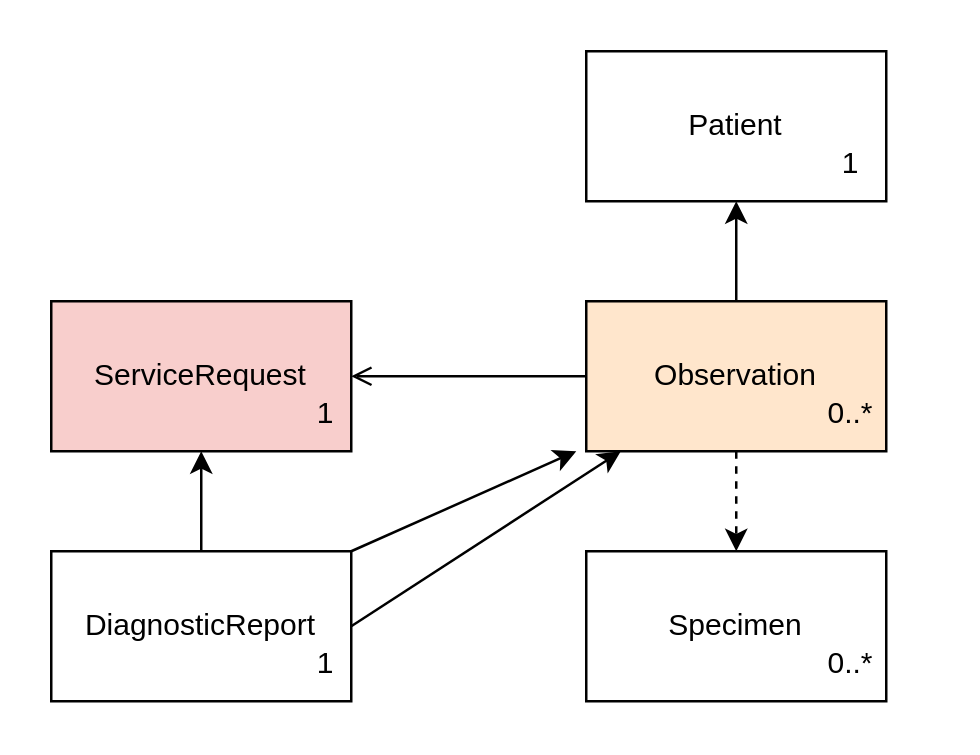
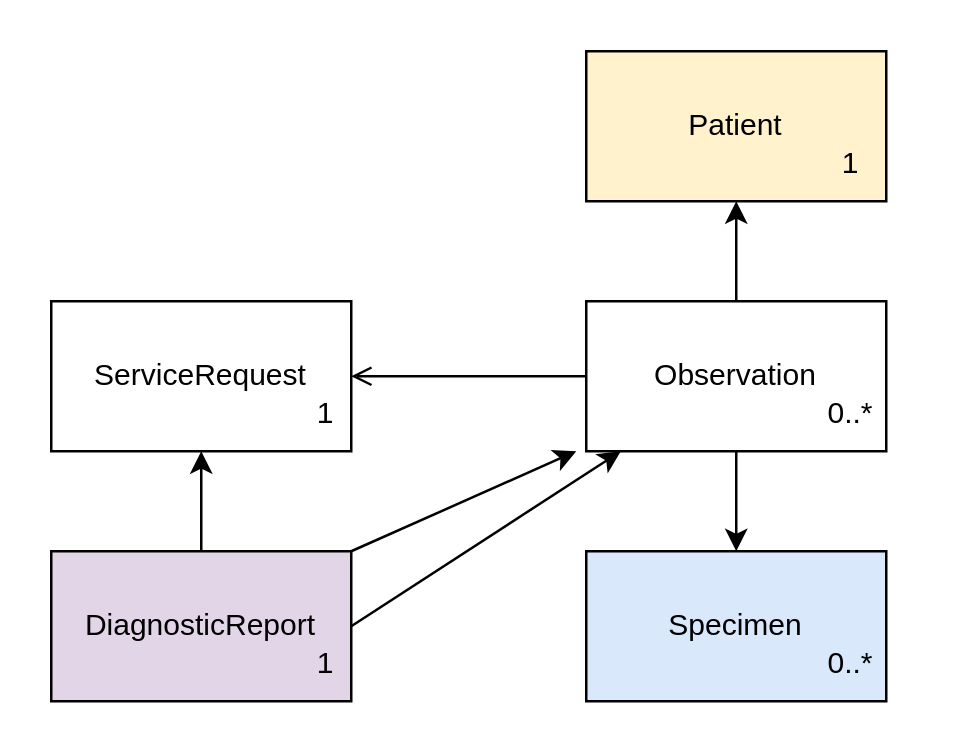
(736, 126) -> (736, 126)
(201, 376) -> (201, 376)
(736, 376) -> (736, 376)
(736, 492) -> (736, 492)
(201, 626) -> (201, 626)
(736, 626) -> (736, 626)
